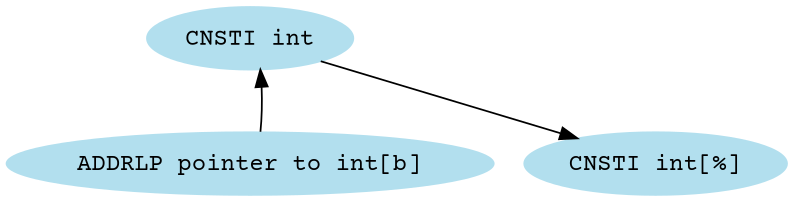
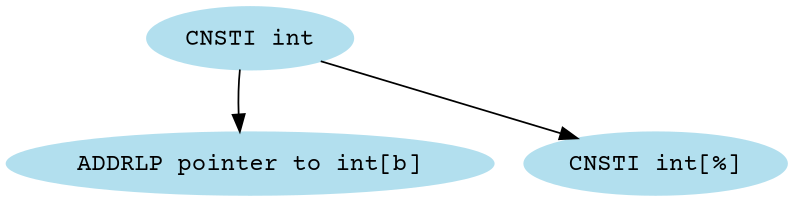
(262, 109) -> (239, 92)
